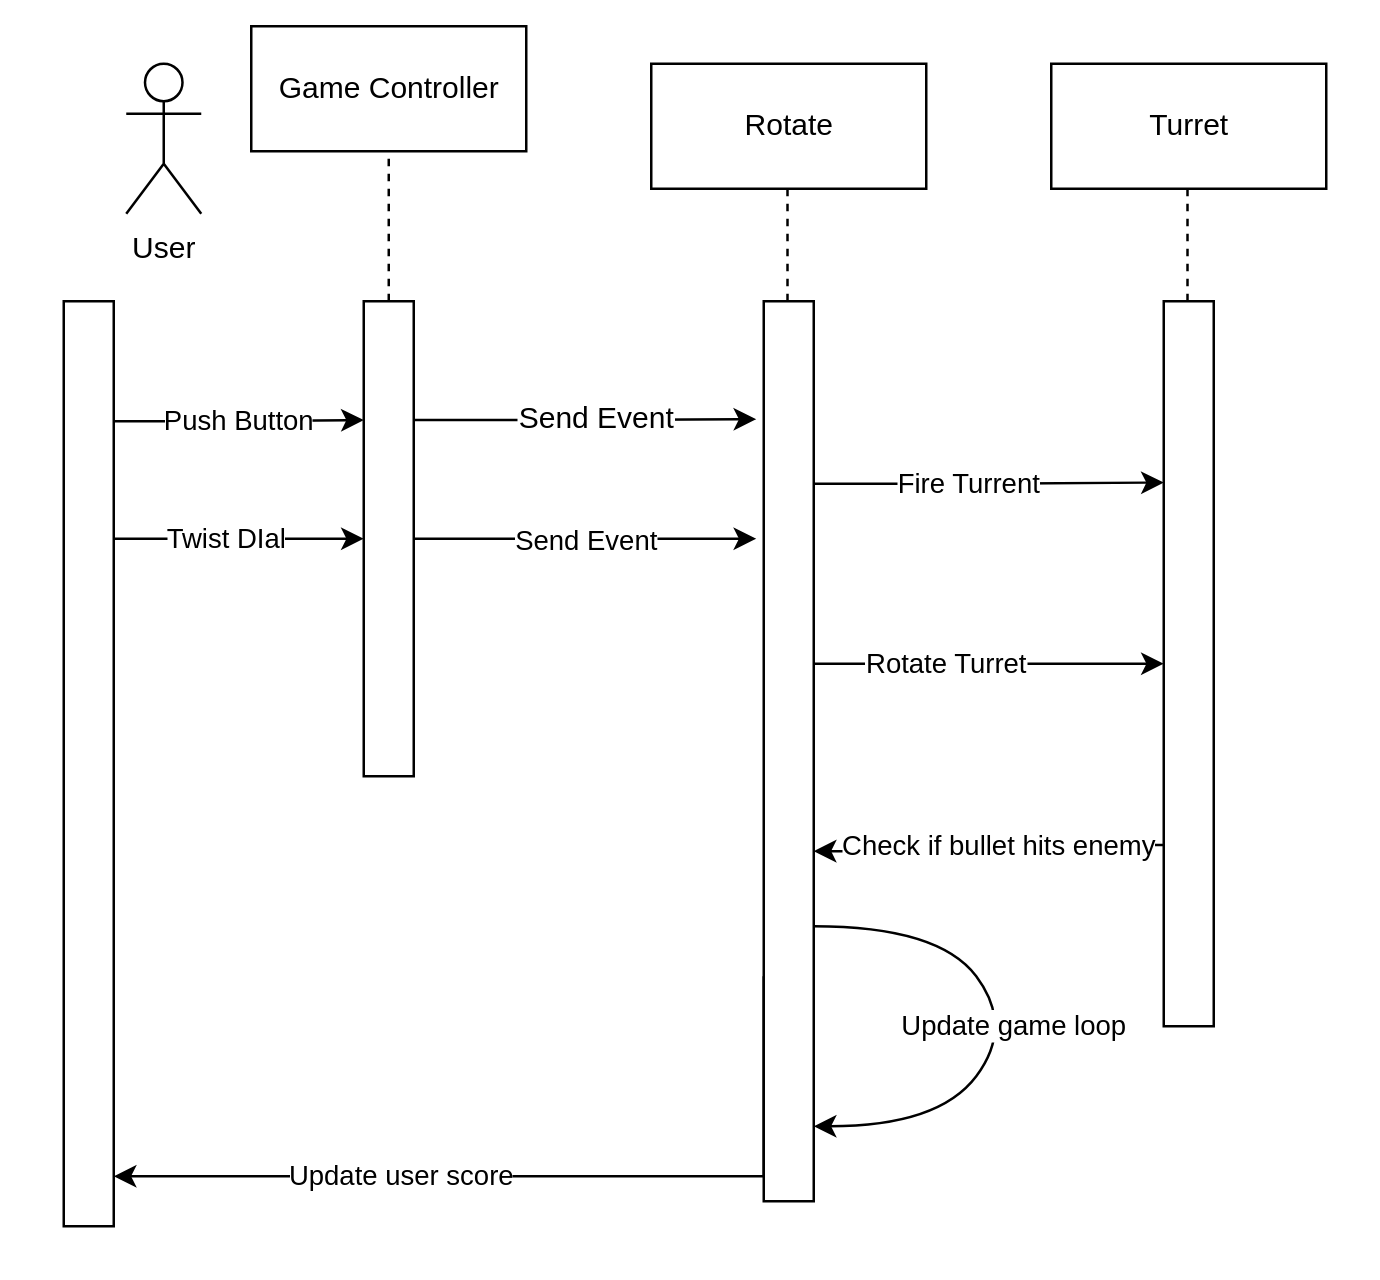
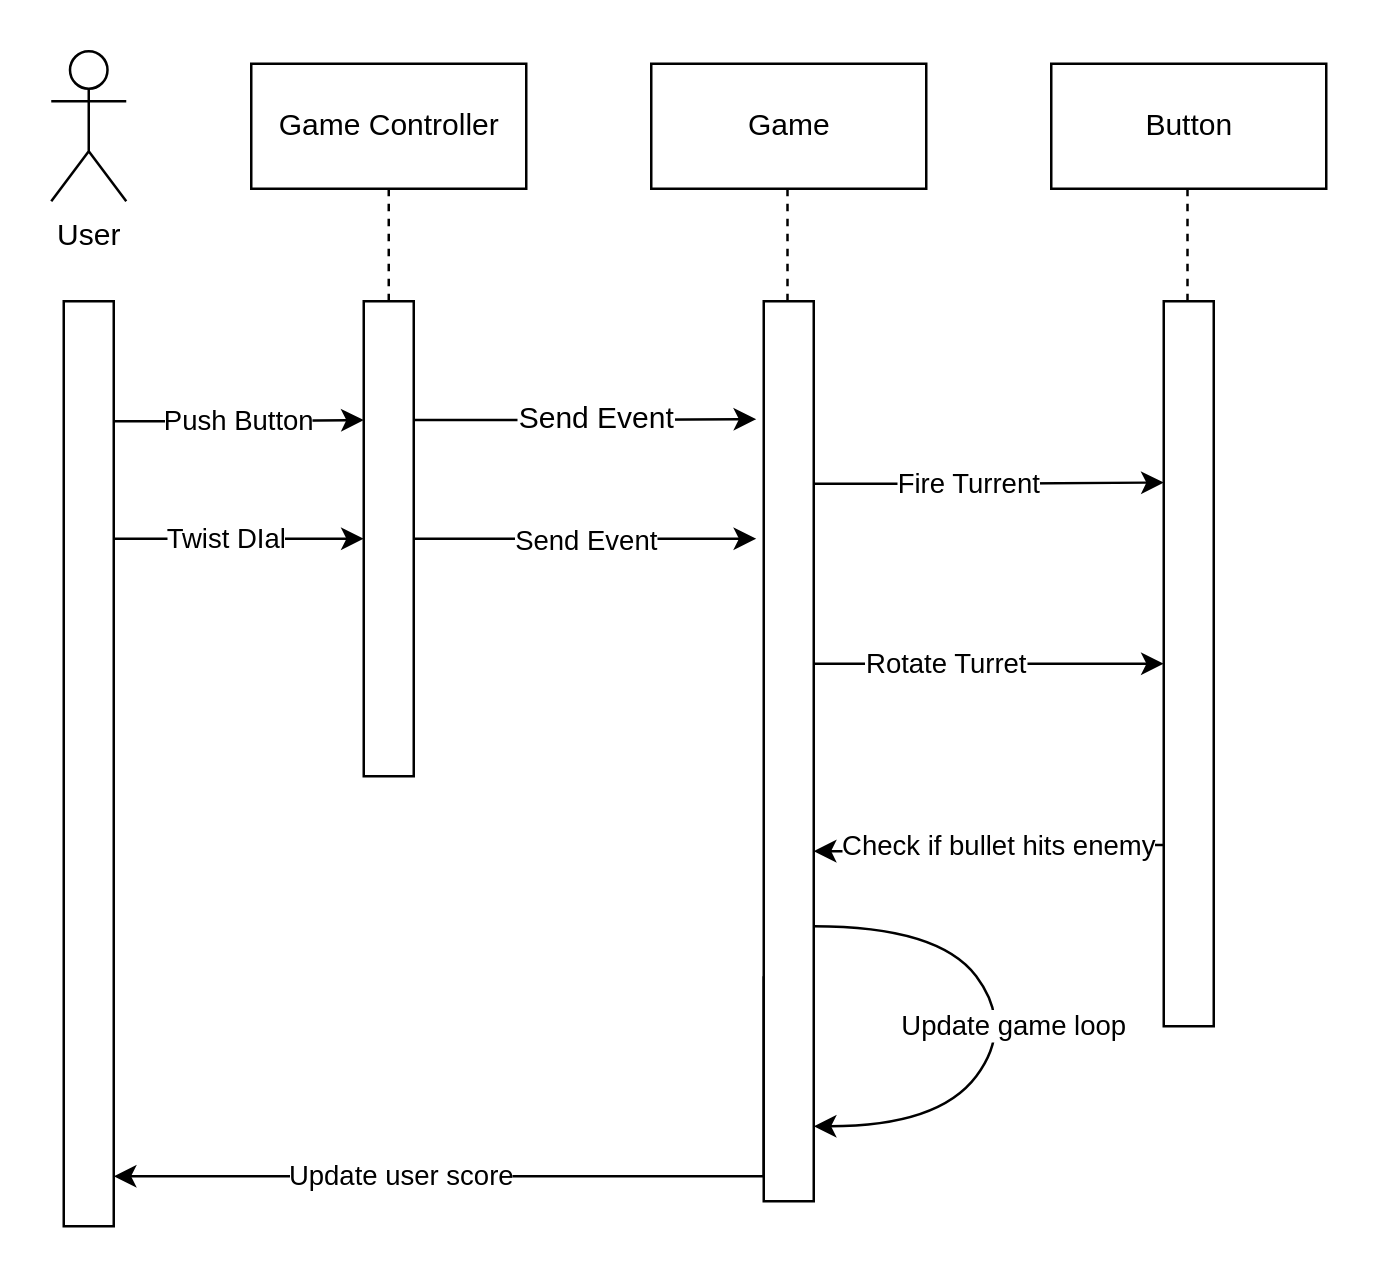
(389, 89) -> (389, 126)
(790, 126) -> (790, 126)
(1190, 126) -> (1190, 126)
(164, 139) -> (89, 126)
